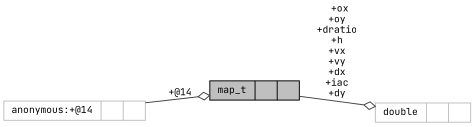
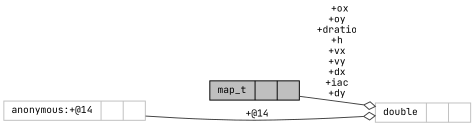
(172, 100) -> (255, 120)
